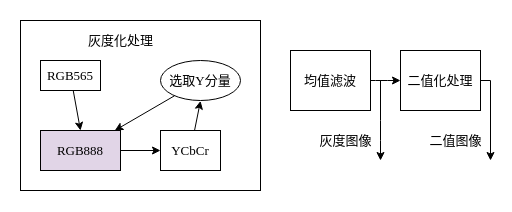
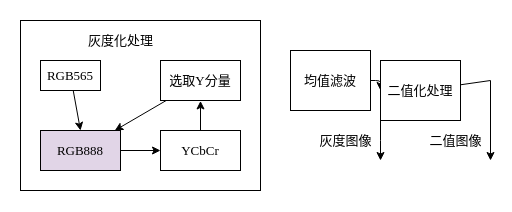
(201, 81) -> (201, 81)
(441, 81) -> (421, 91)
(191, 151) -> (201, 151)
